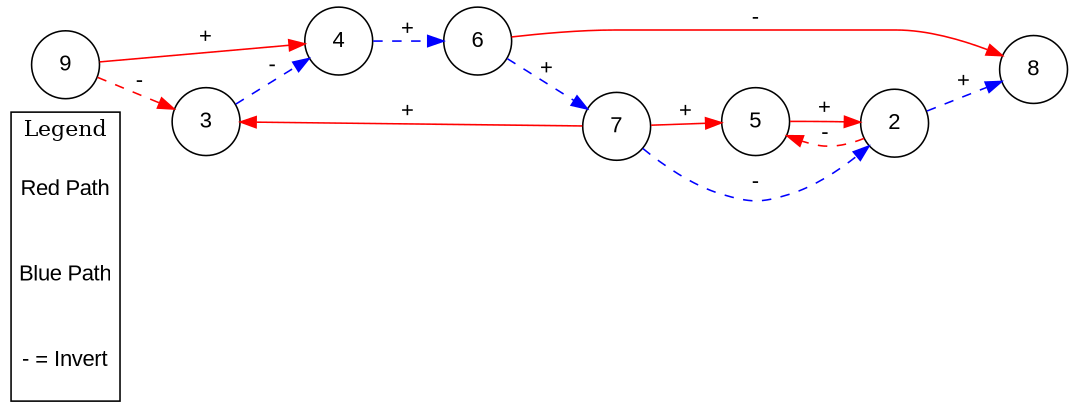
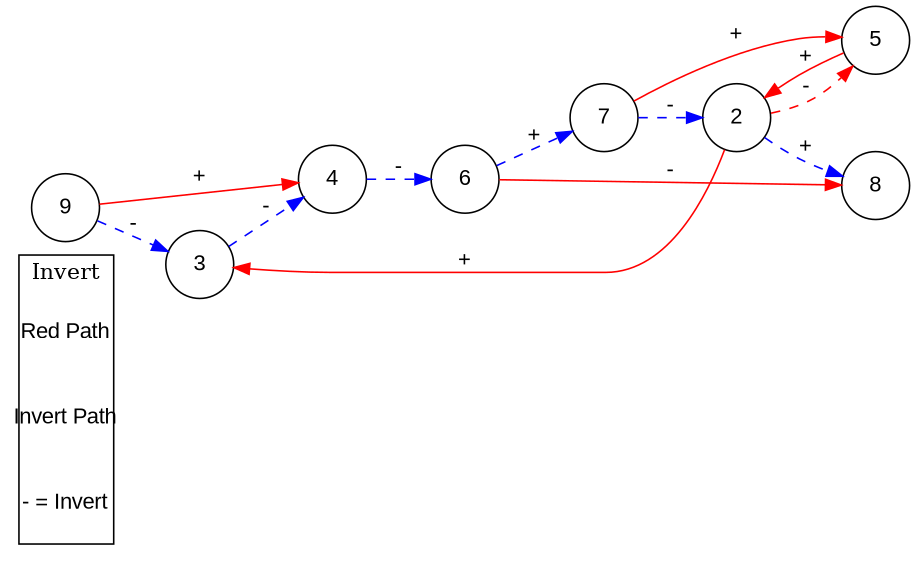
(408, 29) -> (399, 167)
(128, 90) -> (125, 233)
(419, 124) -> (518, 272)
(66, 130) -> (66, 273)
(66, 275) -> (66, 418)
